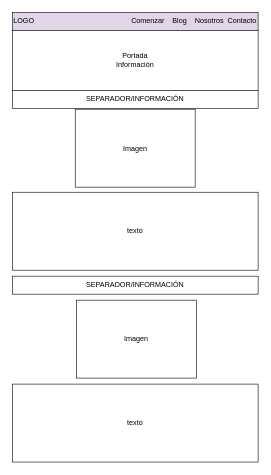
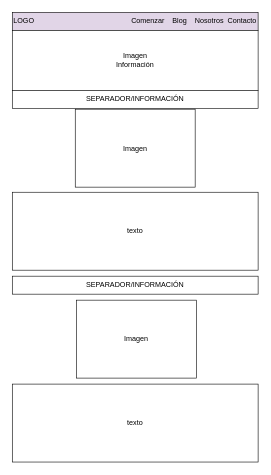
(135, 60) -> (135, 60)
